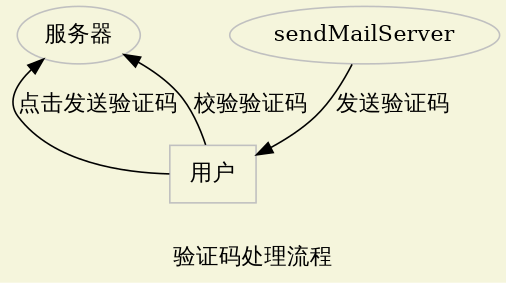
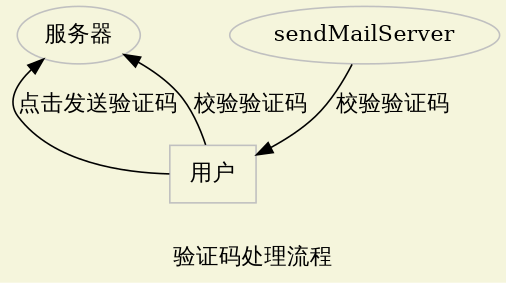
(393, 105) -> (393, 105)
